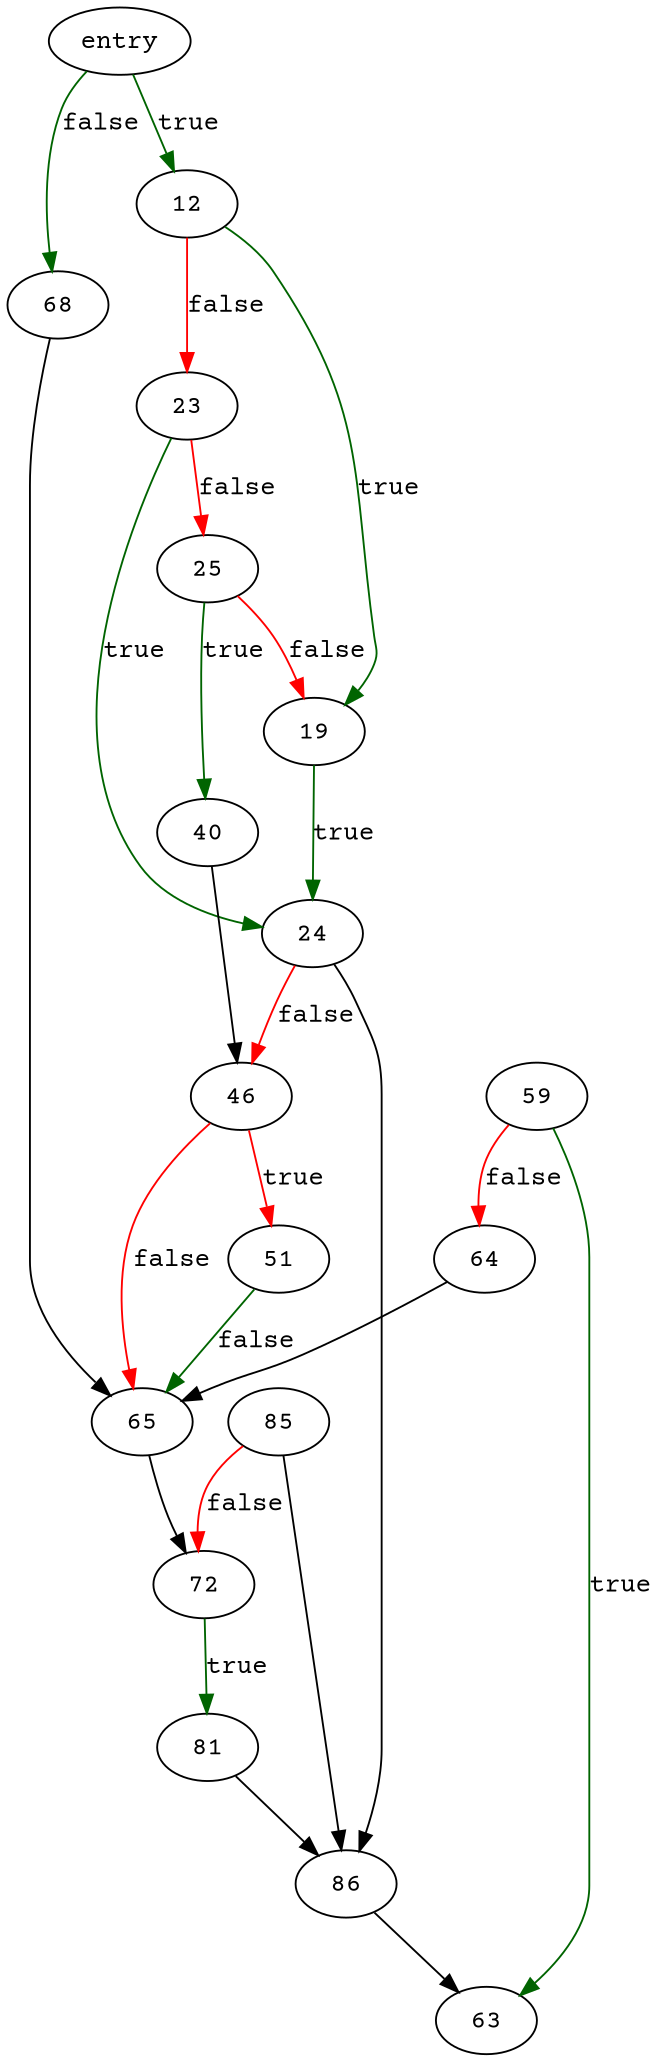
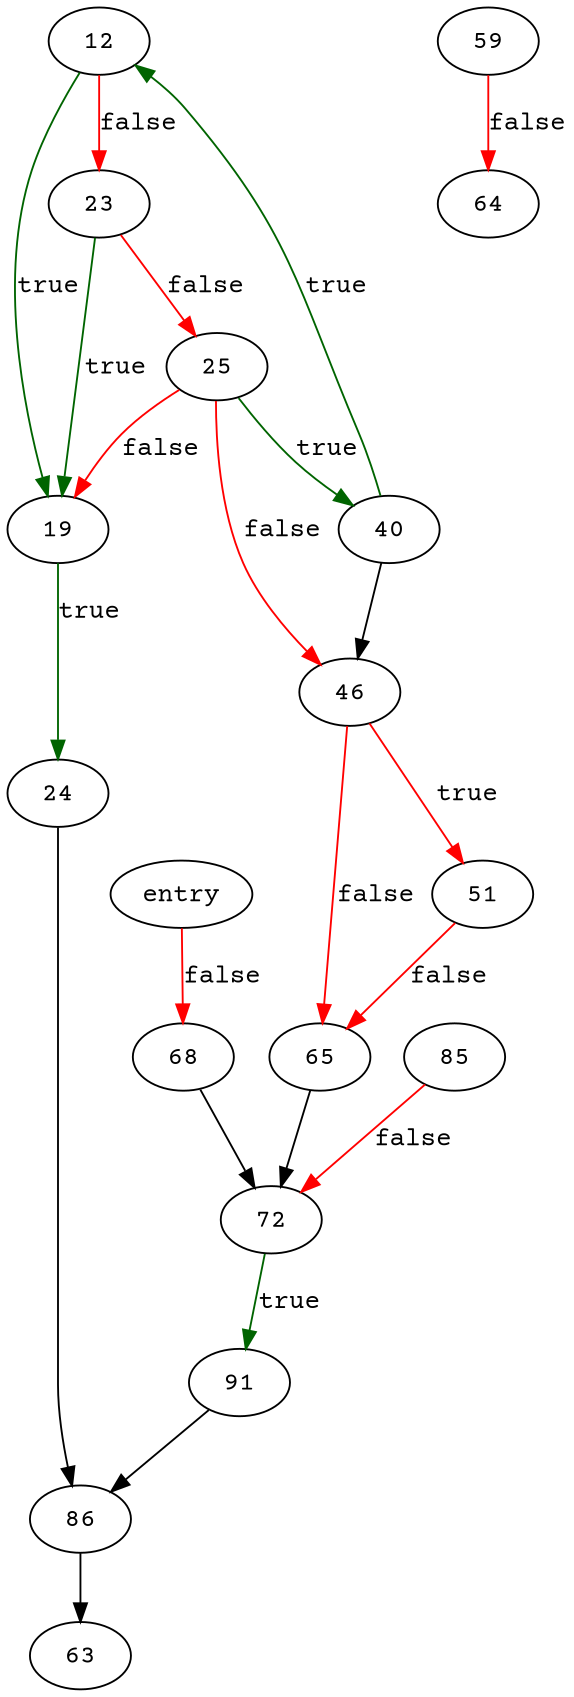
(150, 114) -> (292, 271)
(50, 157) -> (182, 966)
(98, 711) -> (80, 357)
(30, 870) -> (223, 1130)
(275, 1005) -> (234, 537)
(217, 1333) -> (408, 969)
(326, 1344) -> none
(589, 1561) -> none
(311, 1644) -> none
(208, 1747) -> (239, 1383)
